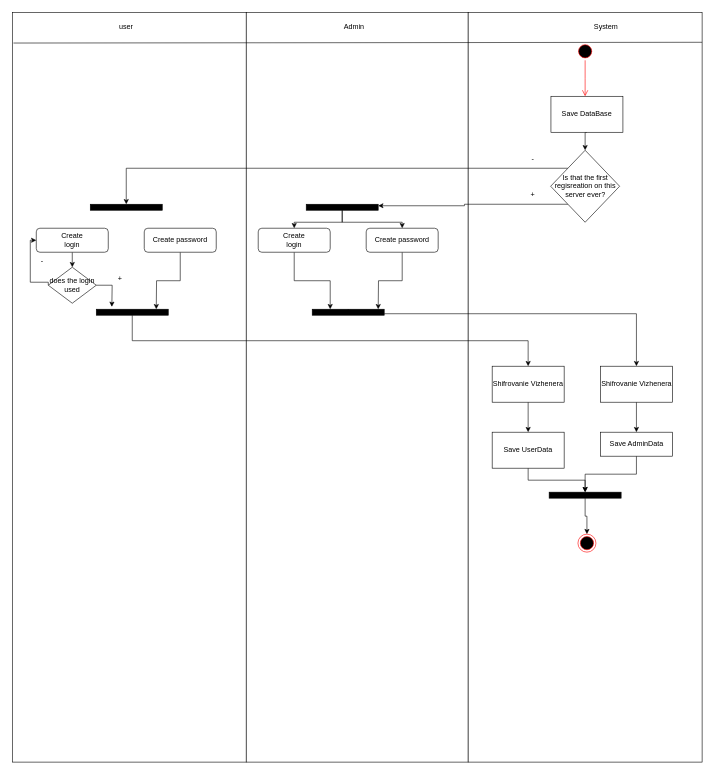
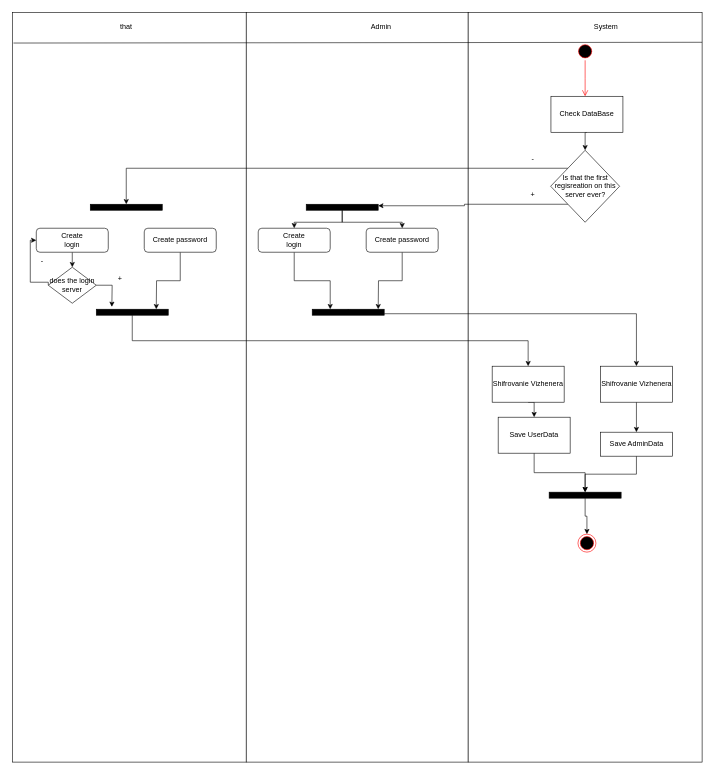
(126, 27) -> (126, 27)
(354, 27) -> (381, 27)
(587, 114) -> (587, 114)
(72, 285) -> (72, 285)
(528, 450) -> (534, 435)
